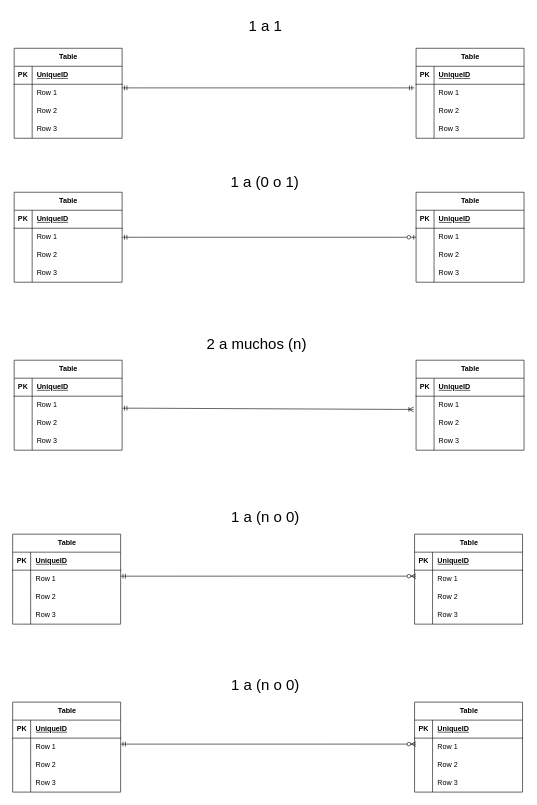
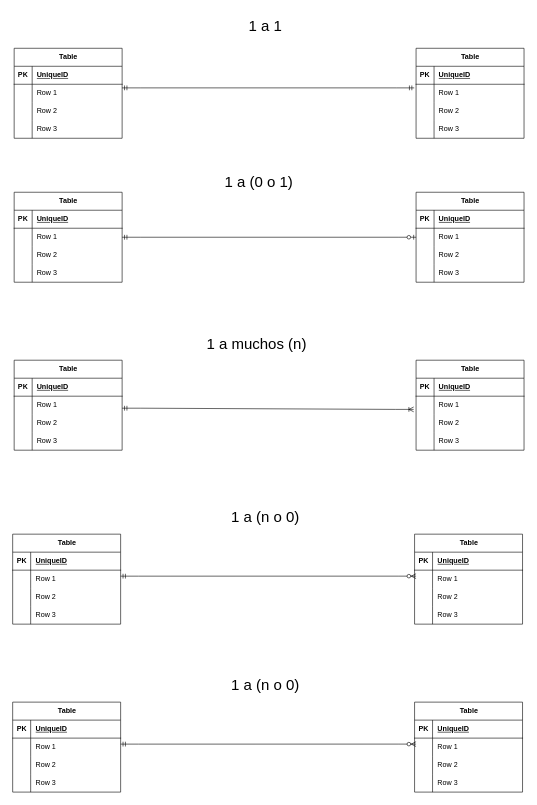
(268, 183) -> (262, 183)
(232, 339) -> (232, 339)
